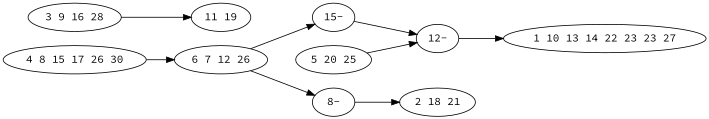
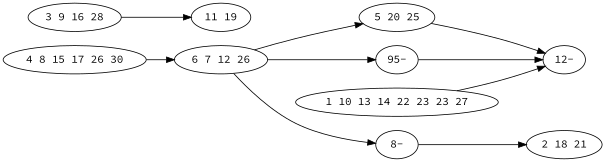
(334, 17) -> (397, 60)
none -> (305, 36)
(477, 39) -> (498, 81)
